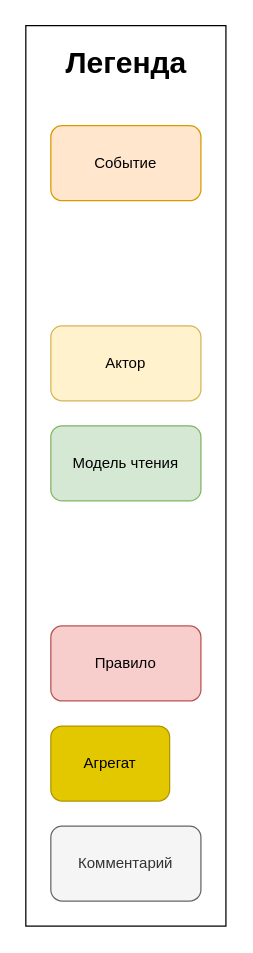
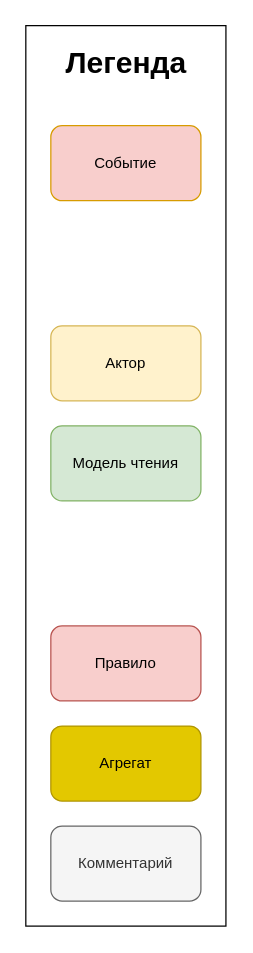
(126, 163) -> (126, 163)
(110, 763) -> (126, 763)
